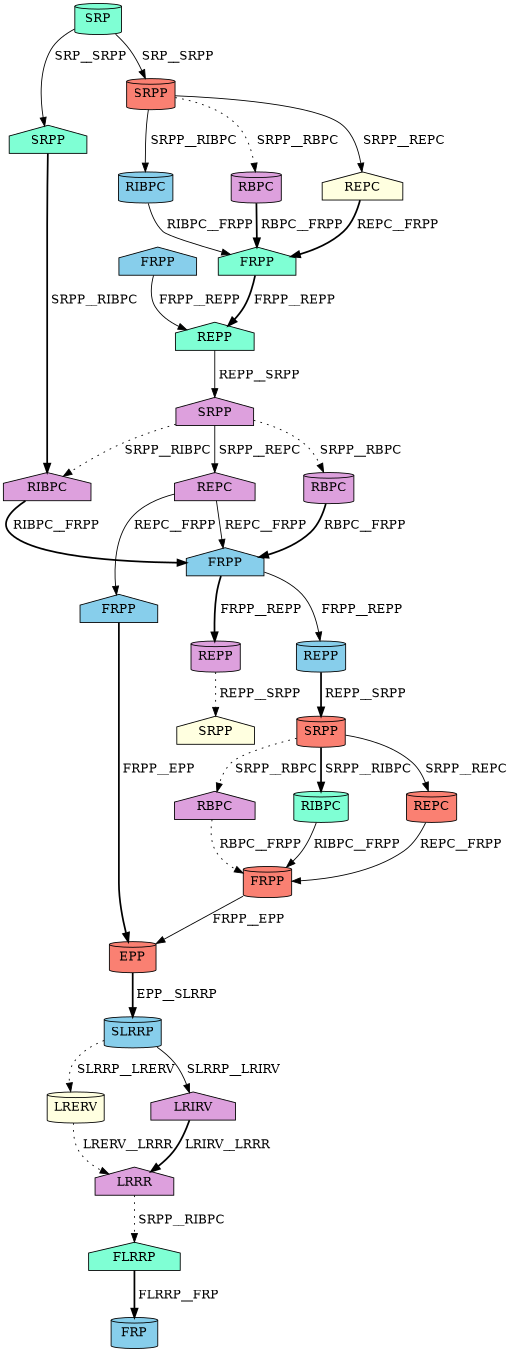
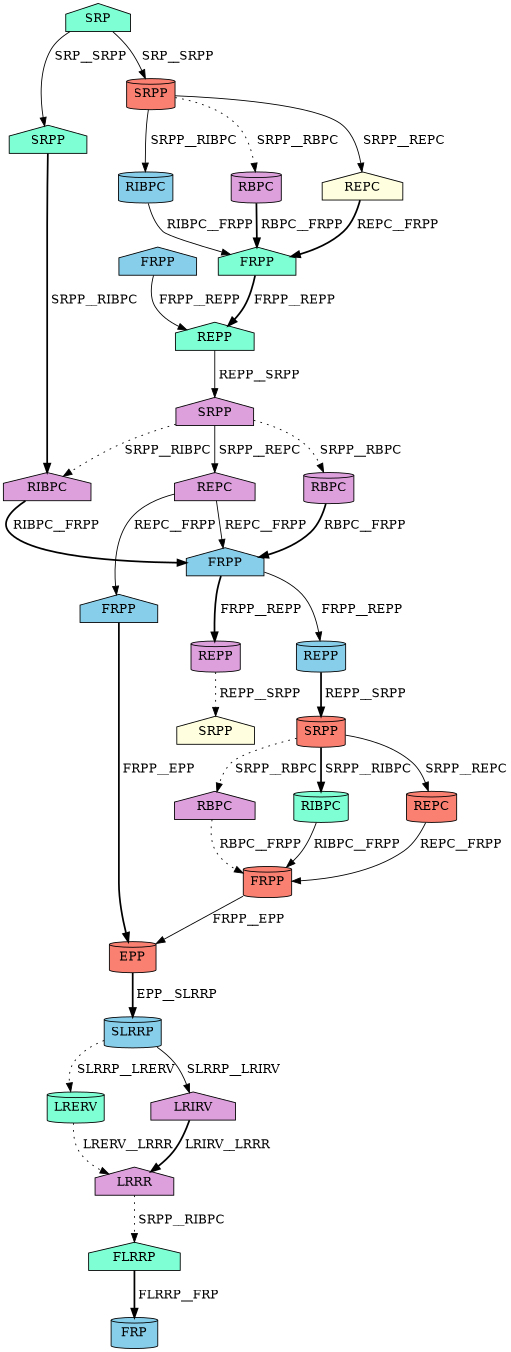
(98, 19) -> (98, 19)
(76, 1108) -> (76, 1108)
